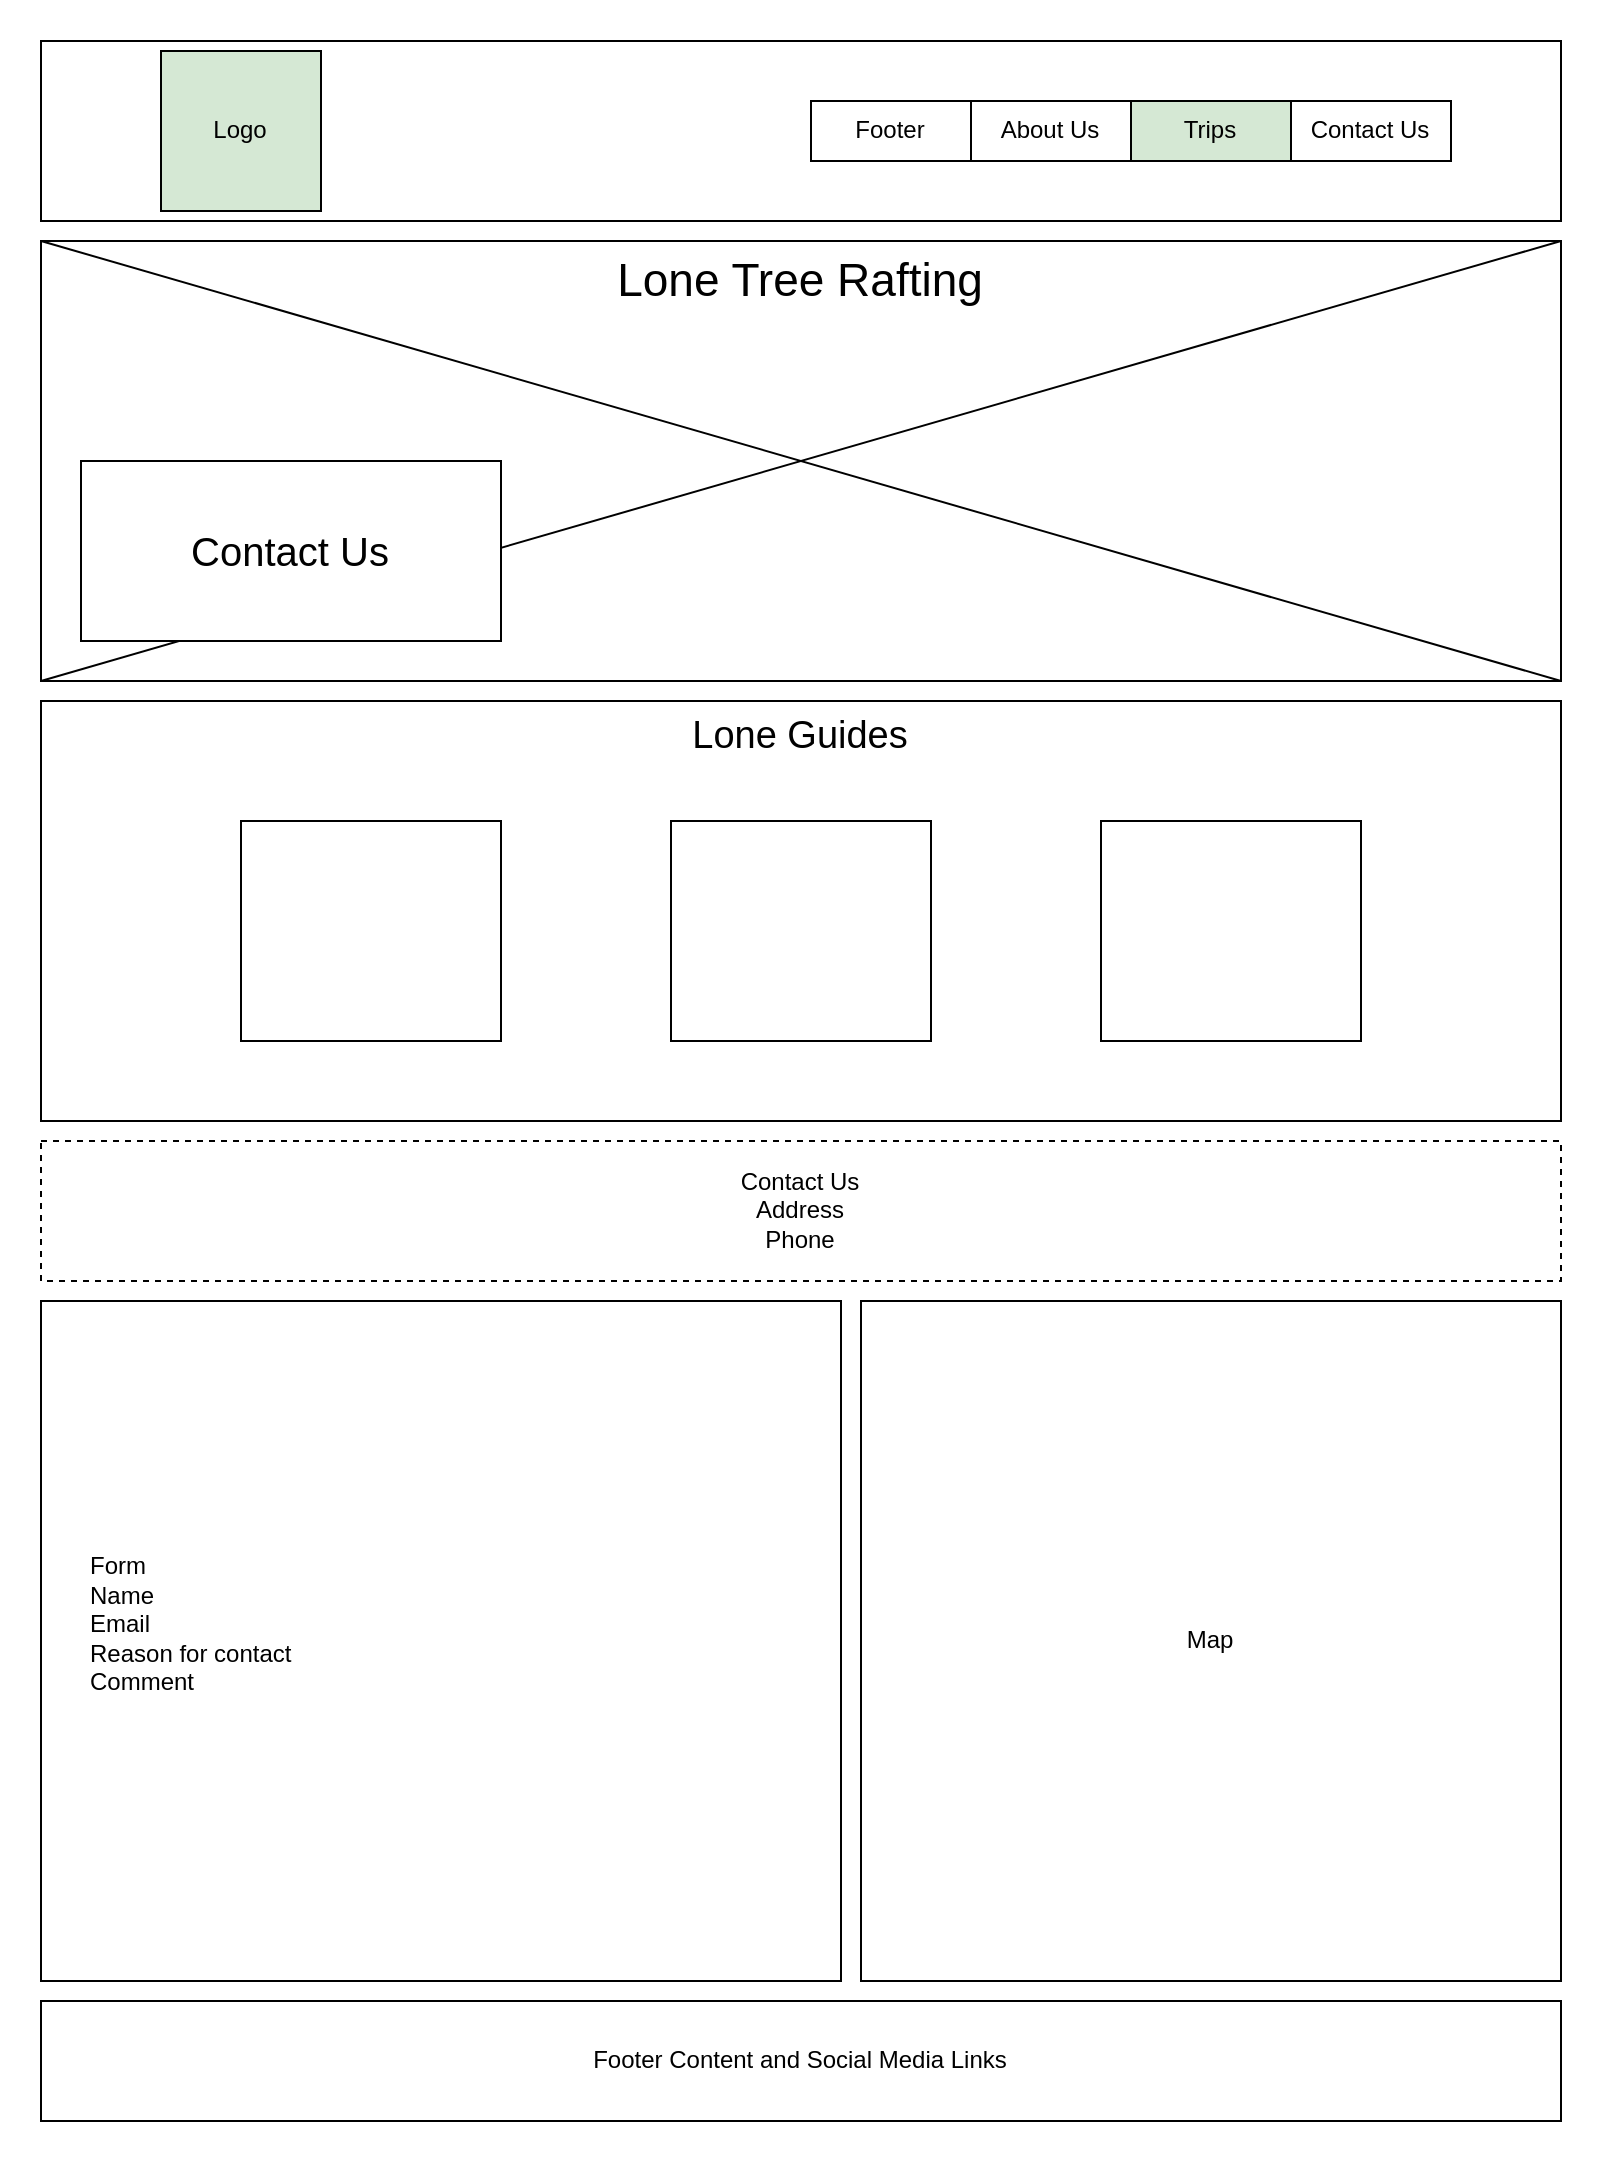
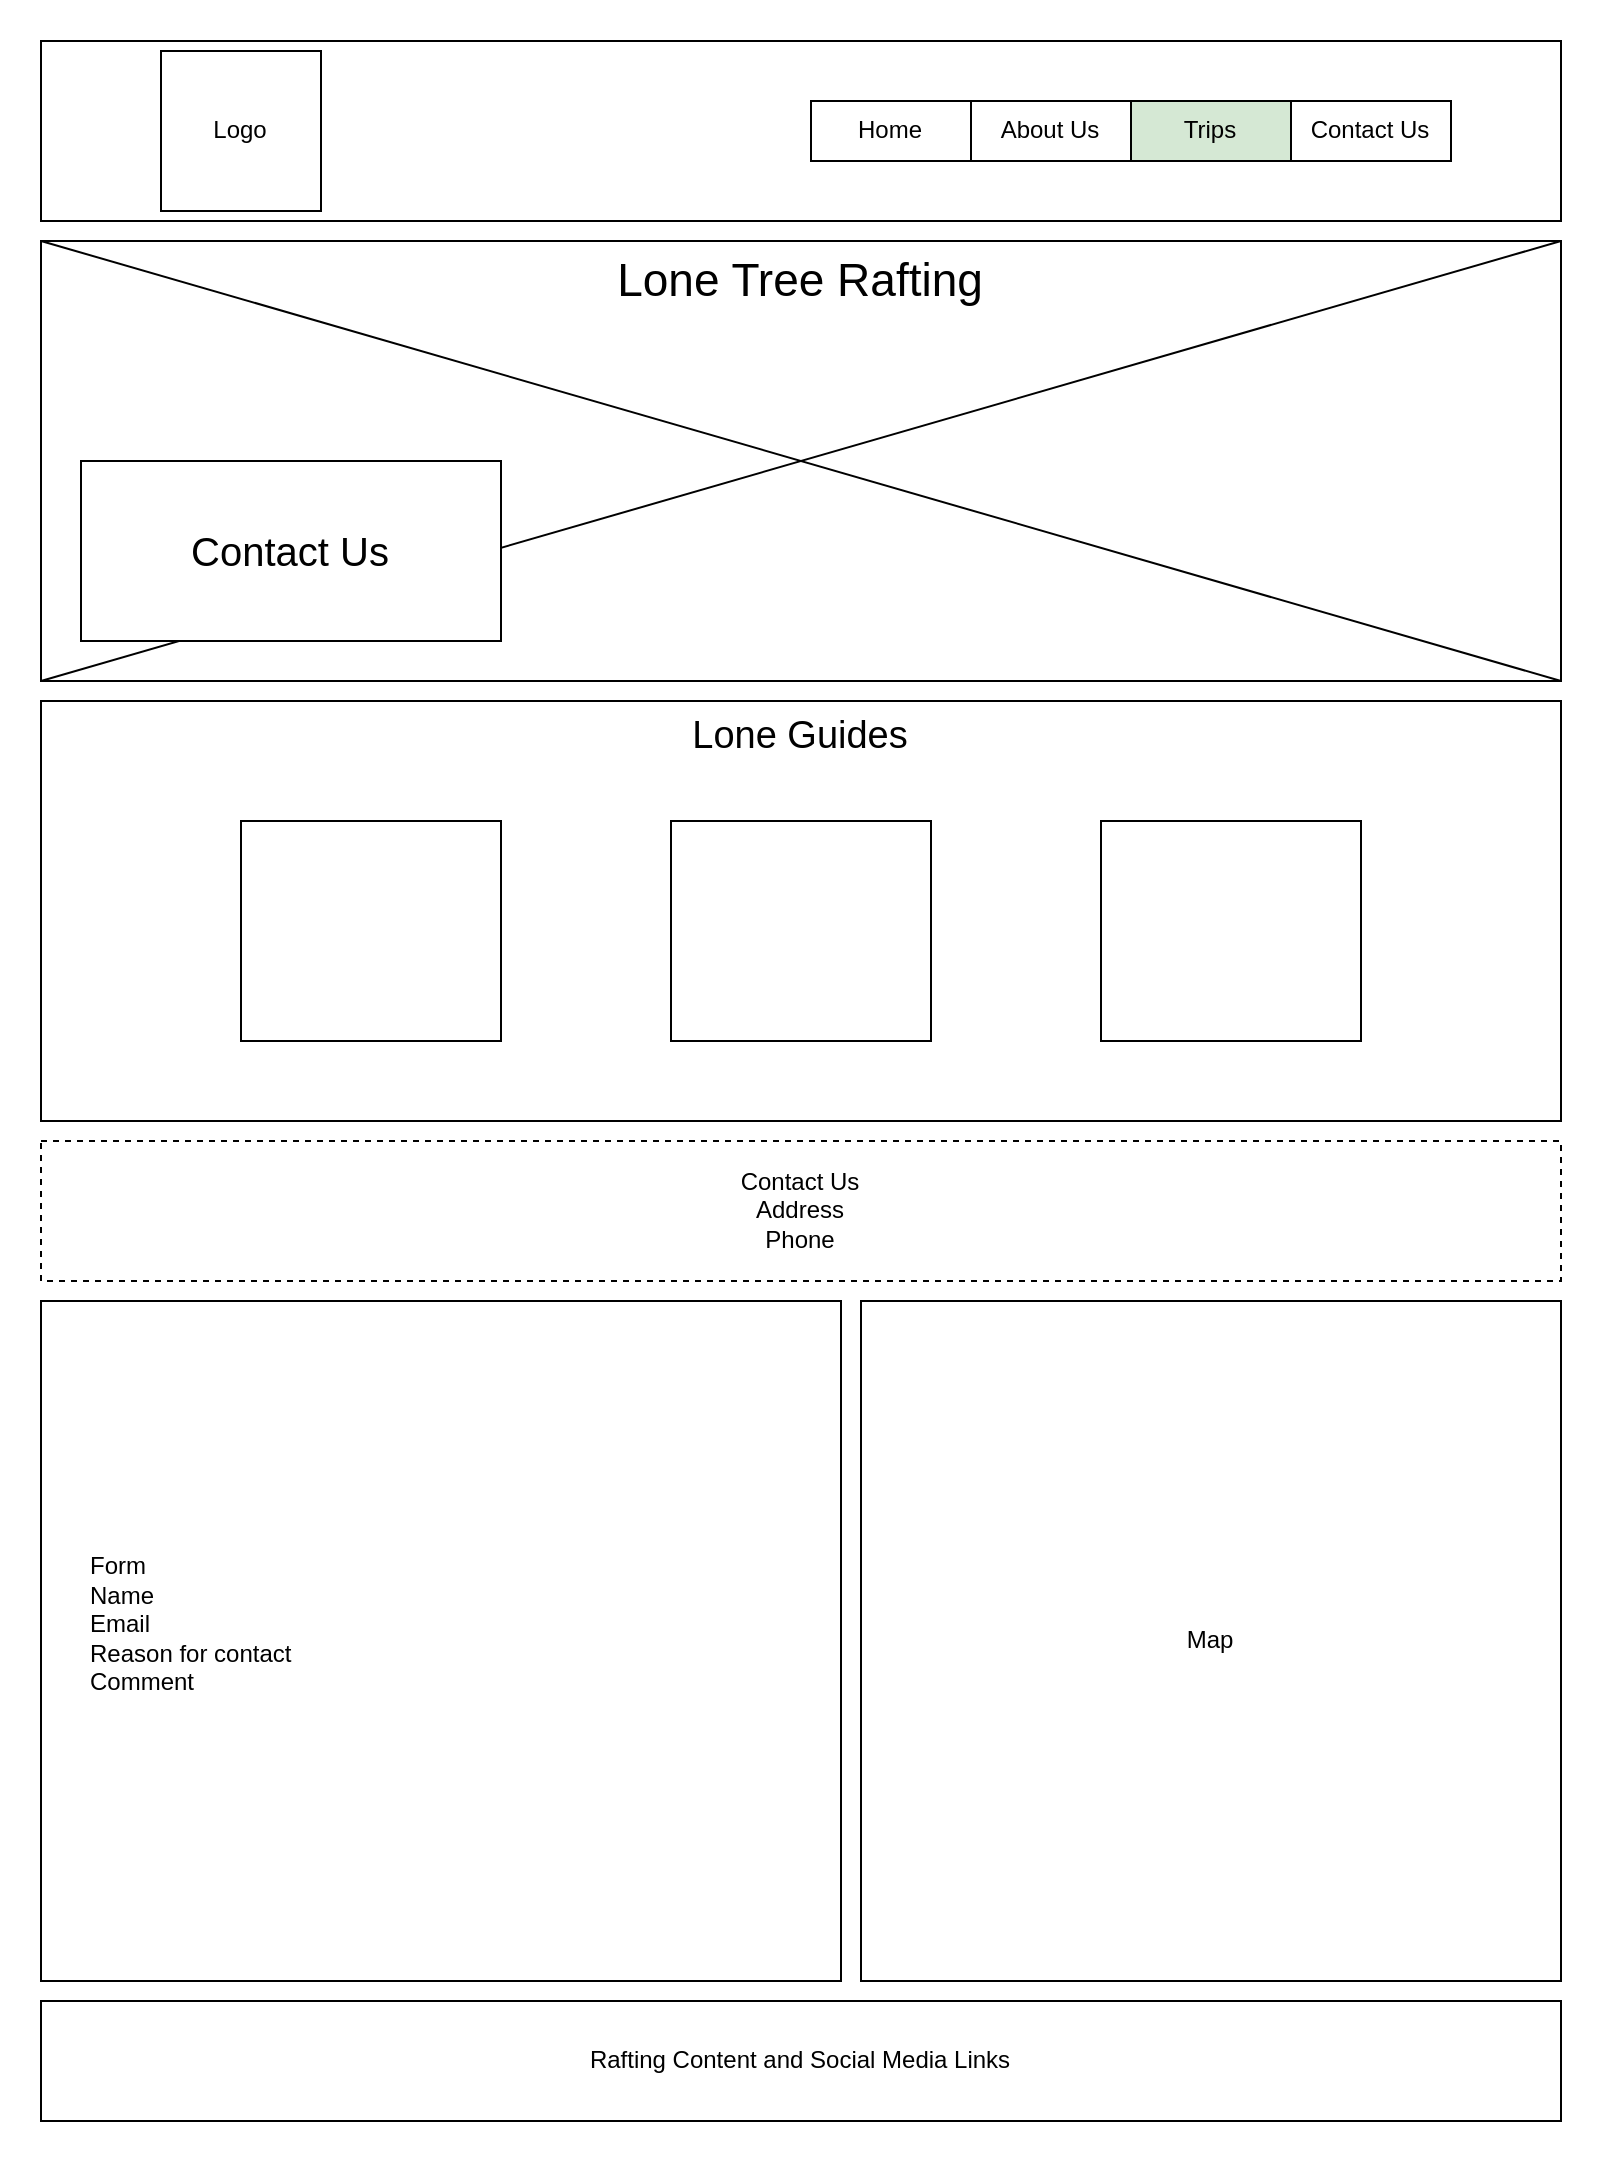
(241, 131) -> (241, 131)
(891, 131) -> (891, 131)
(801, 2061) -> (801, 2061)
